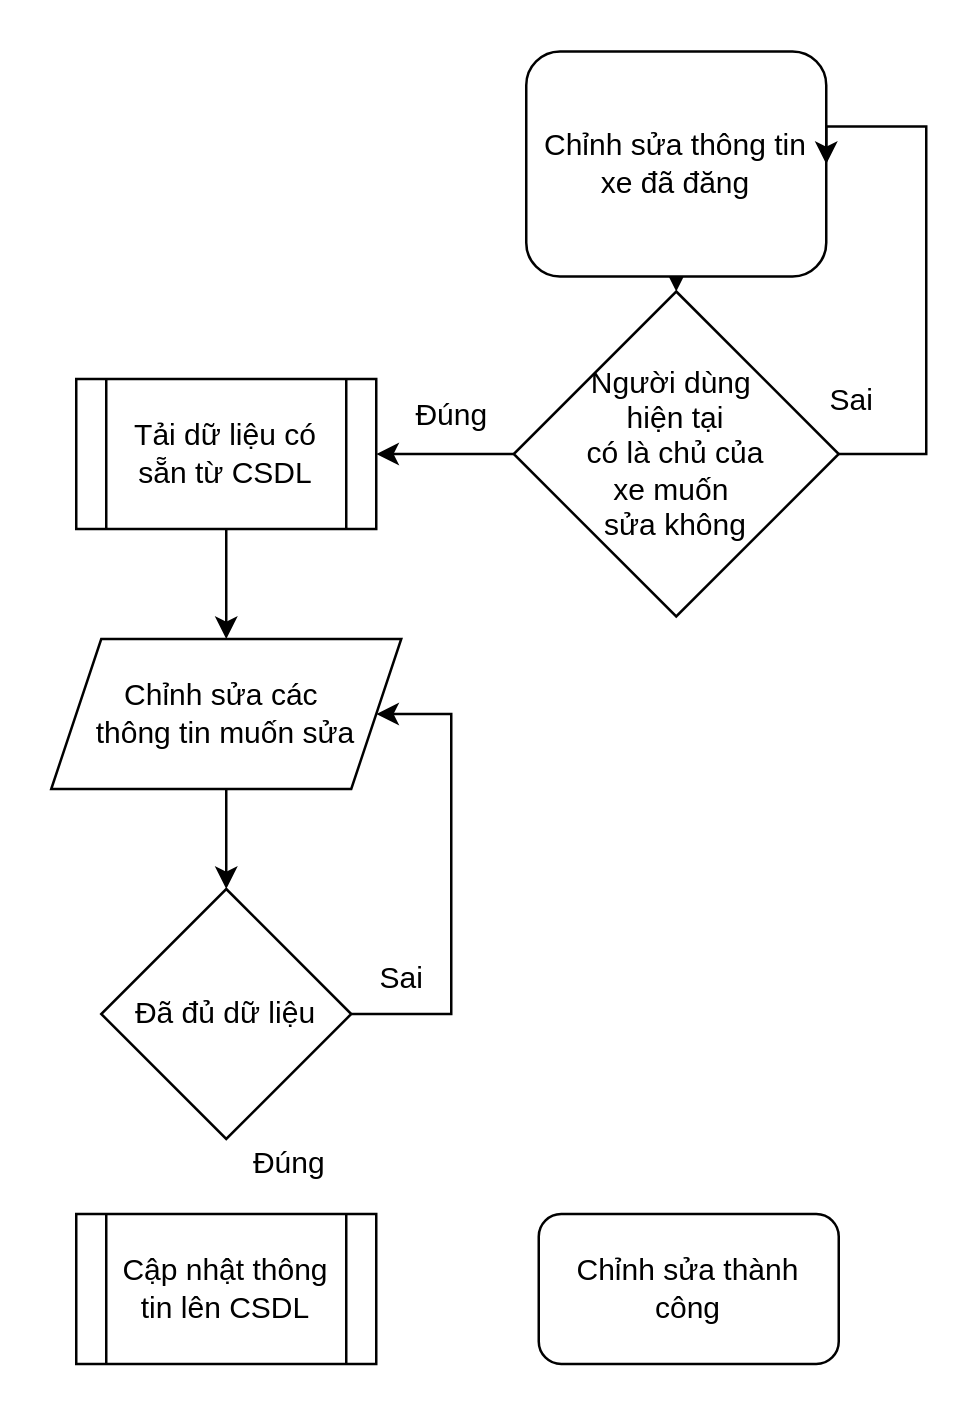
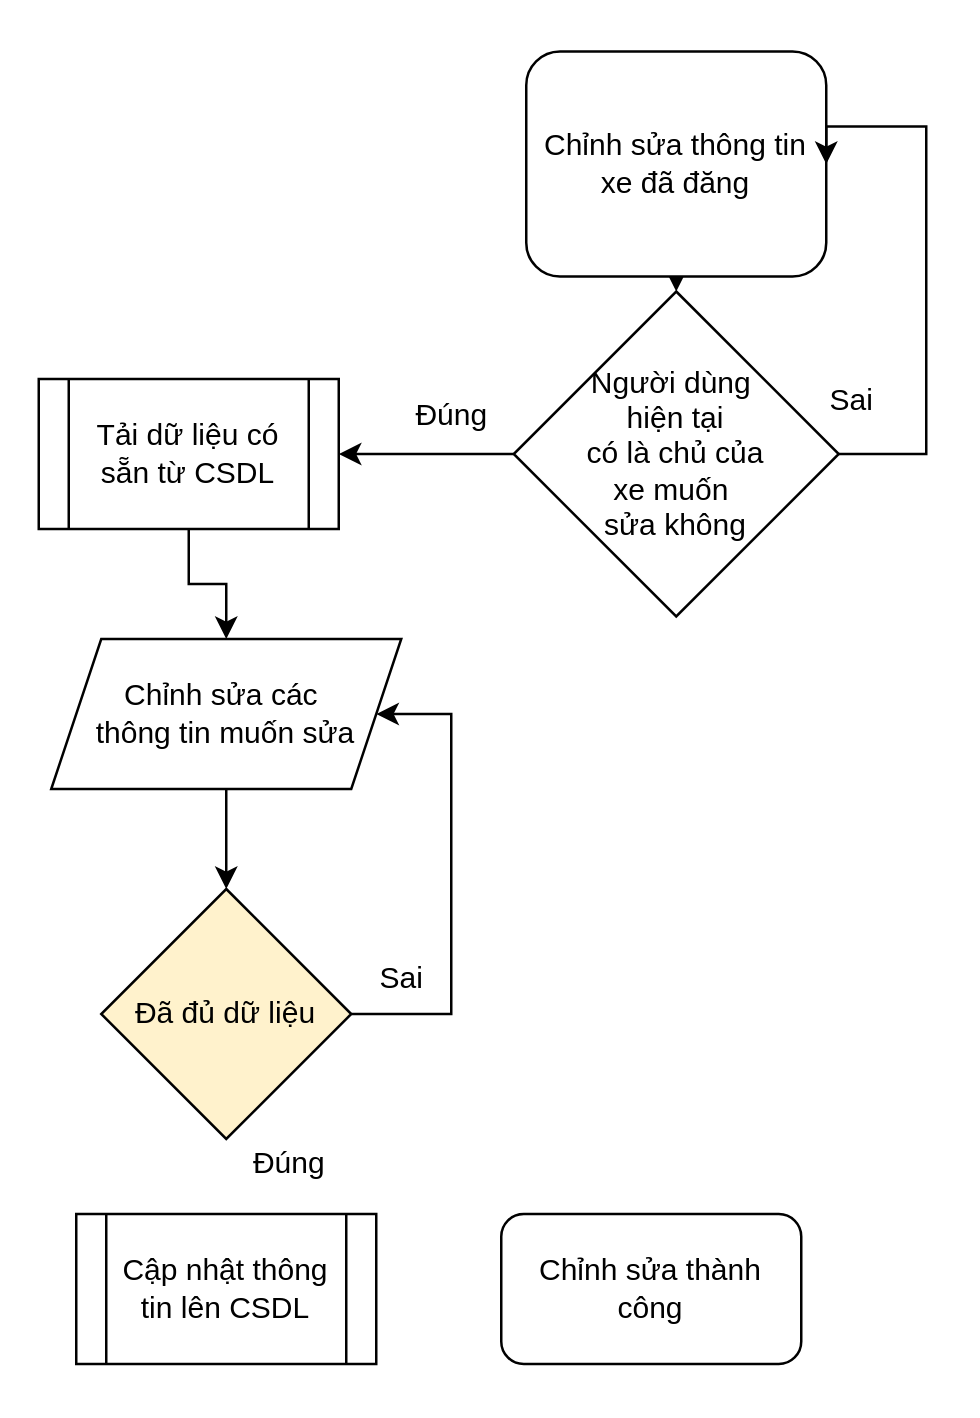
(226, 454) -> (189, 454)
(226, 1014) -> (226, 1014)
(689, 1289) -> (651, 1289)
